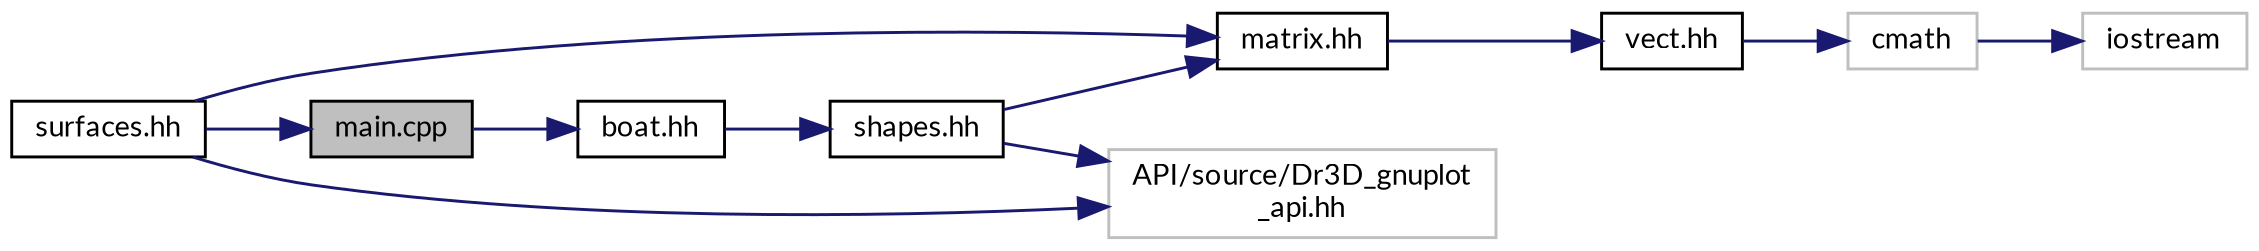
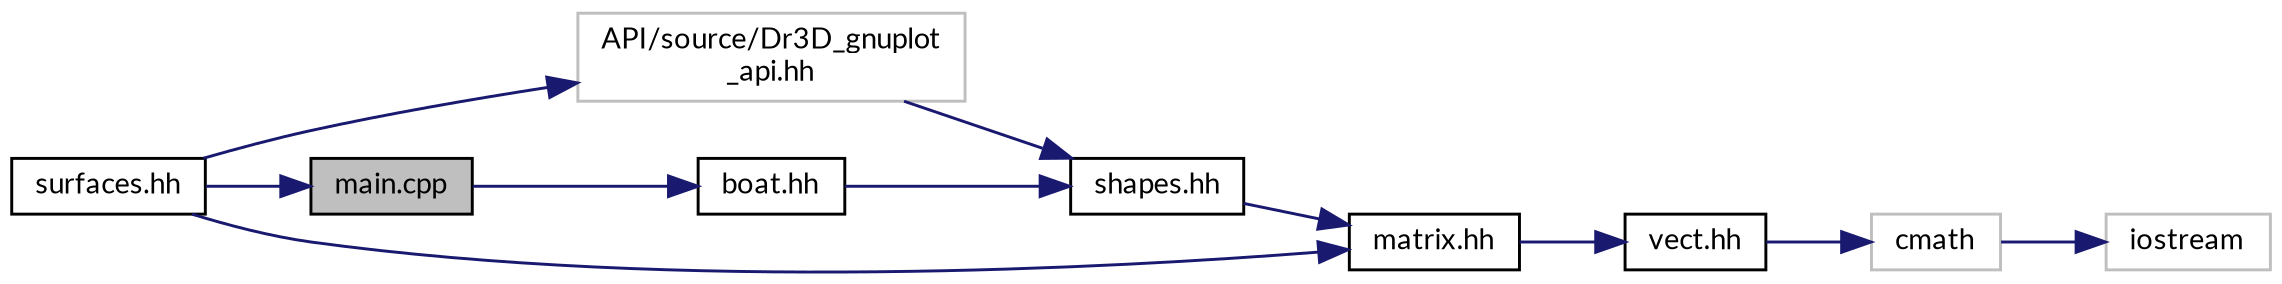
(1041, 150) -> (973, 125)
